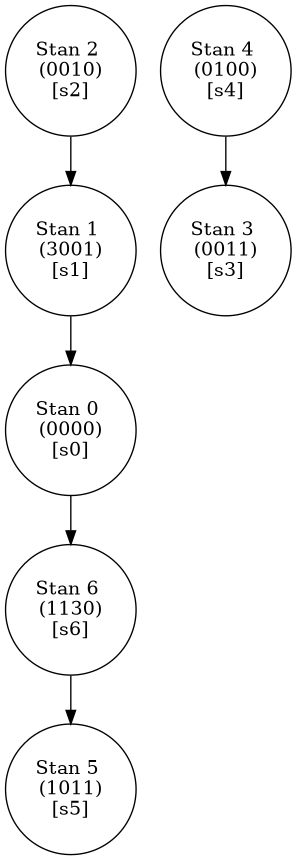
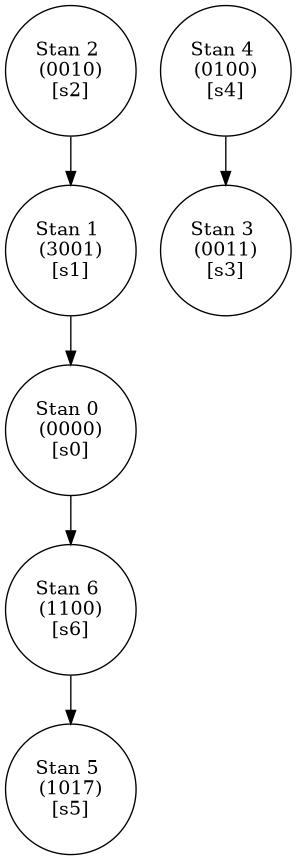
(71, 609) -> (71, 609)
(71, 789) -> (71, 789)
